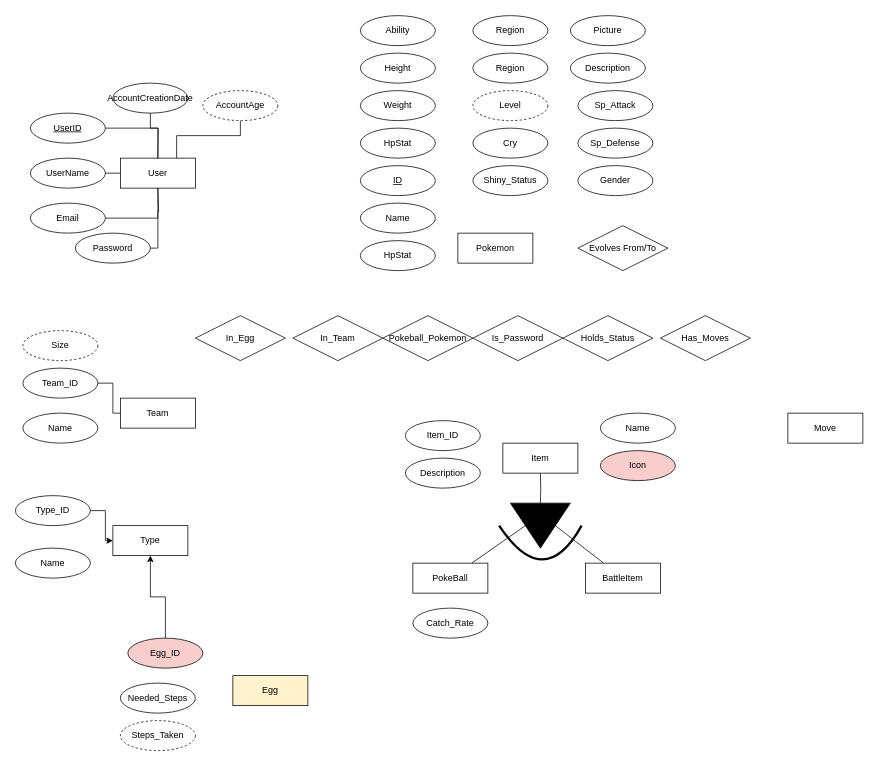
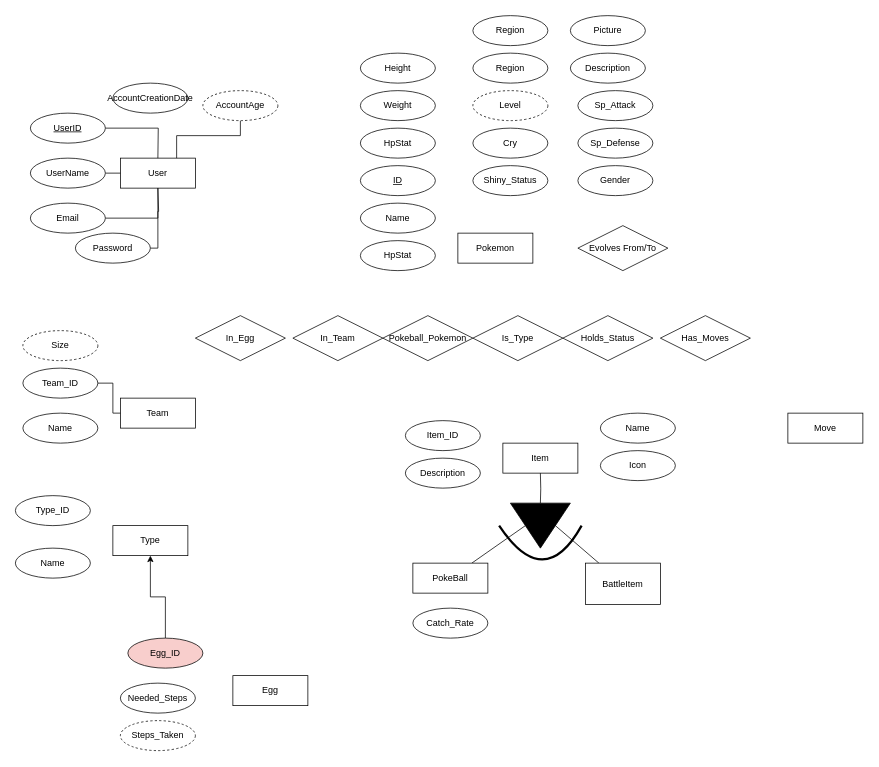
(398, 30) -> none
(150, 119) -> none
(518, 338) -> (518, 338)
(638, 465) -> (638, 465)
(105, 518) -> none
(623, 578) -> (623, 584)
(270, 690) -> (270, 690)
